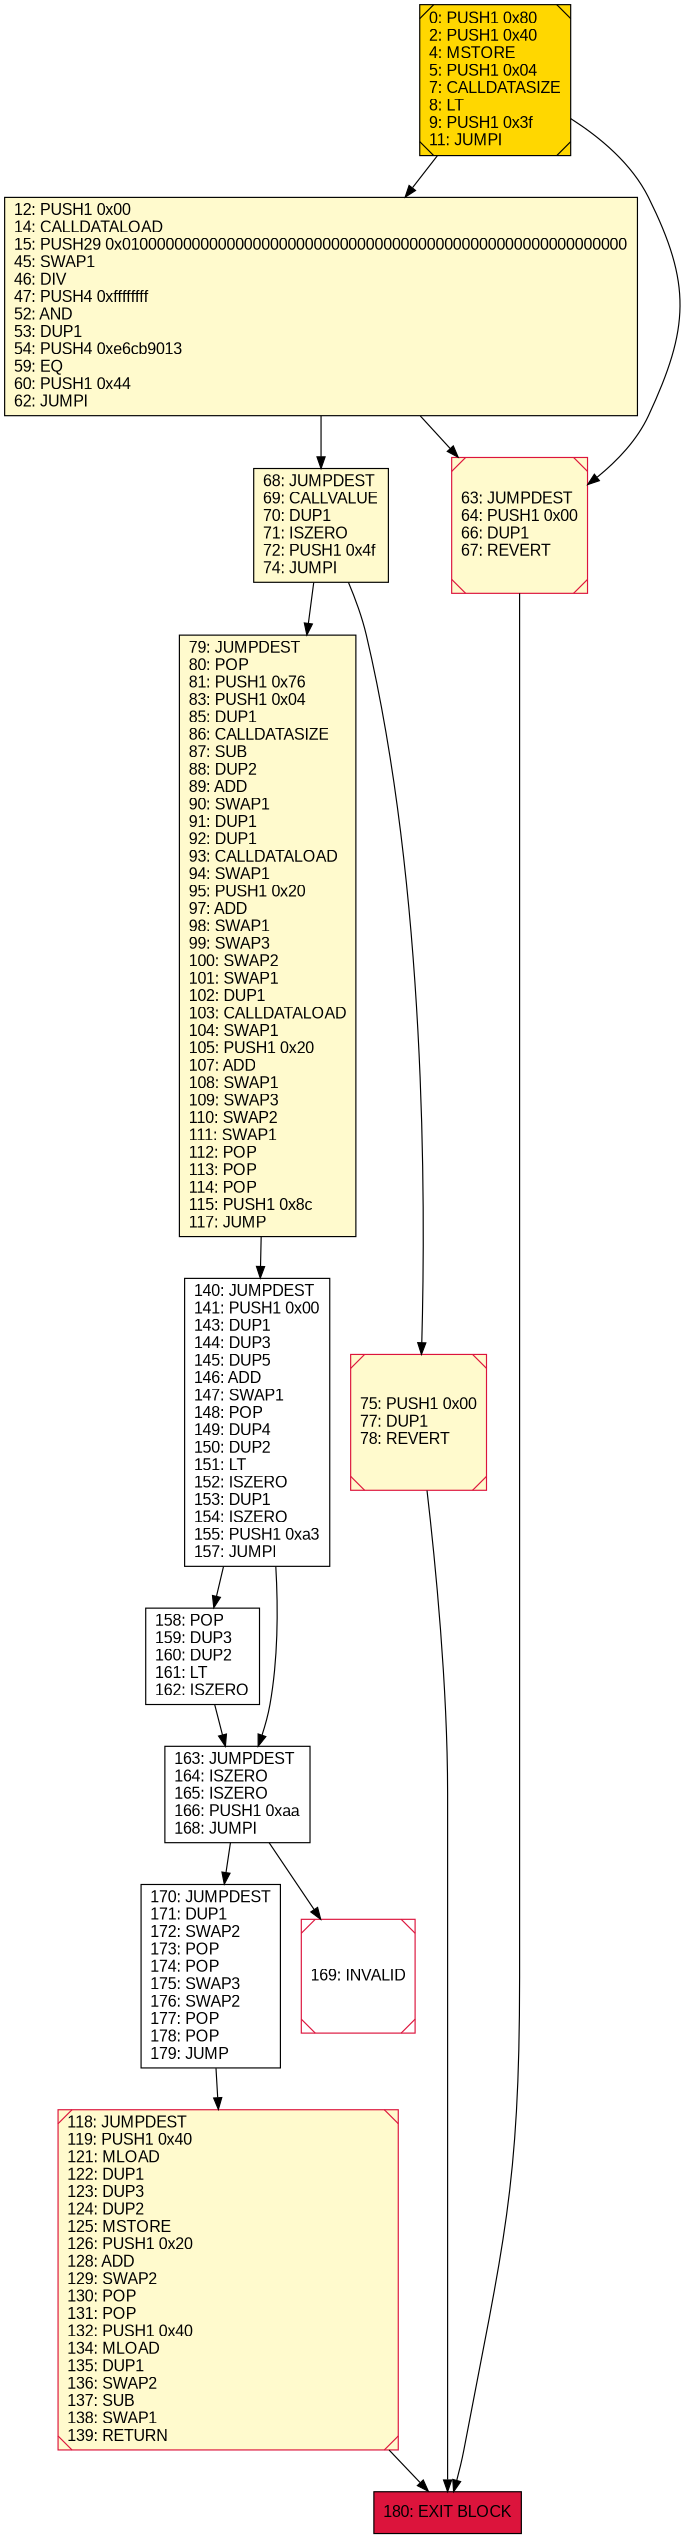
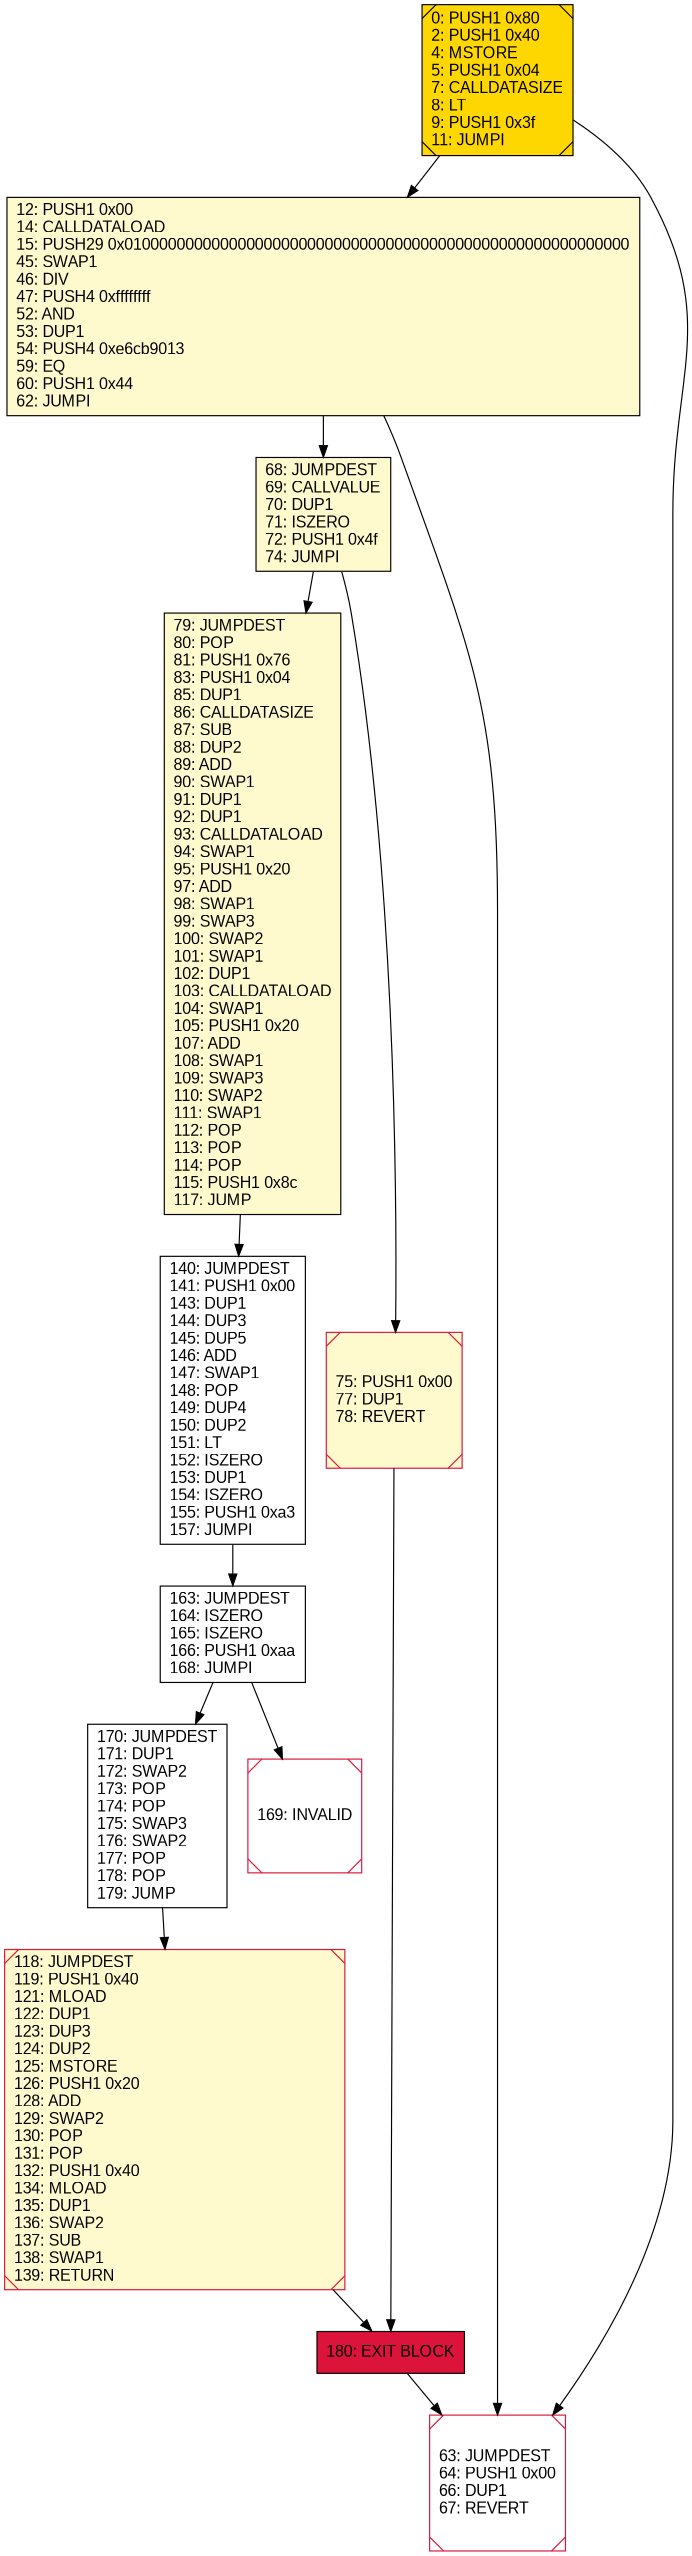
(520, 525) -> (498, 2483)
(520, 1539) -> (421, 2390)
(203, 1656) -> none
